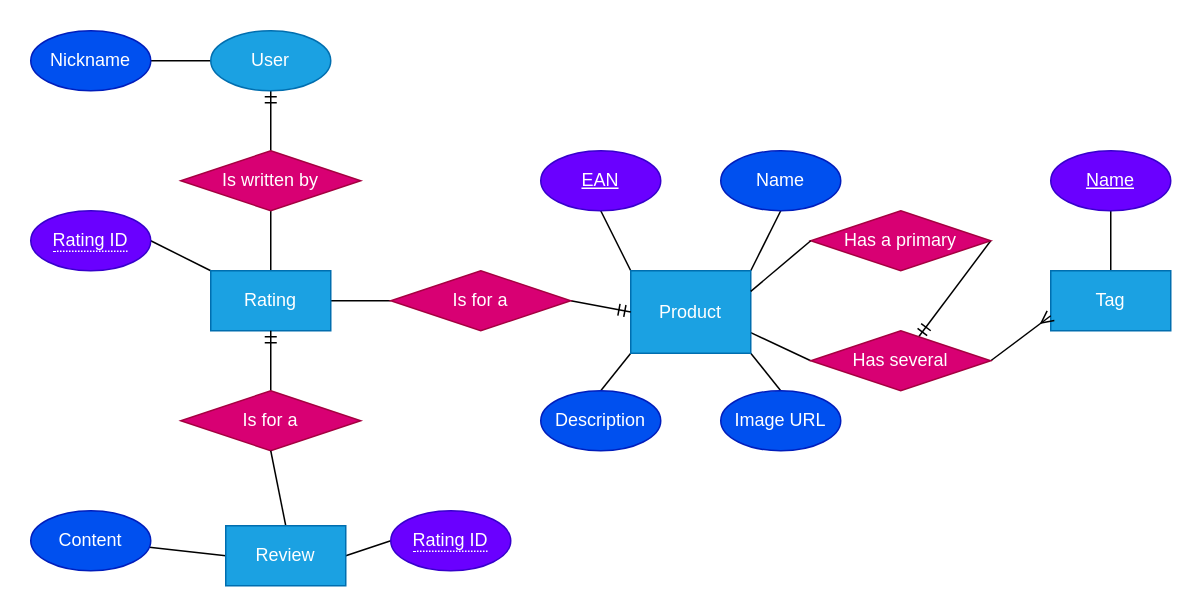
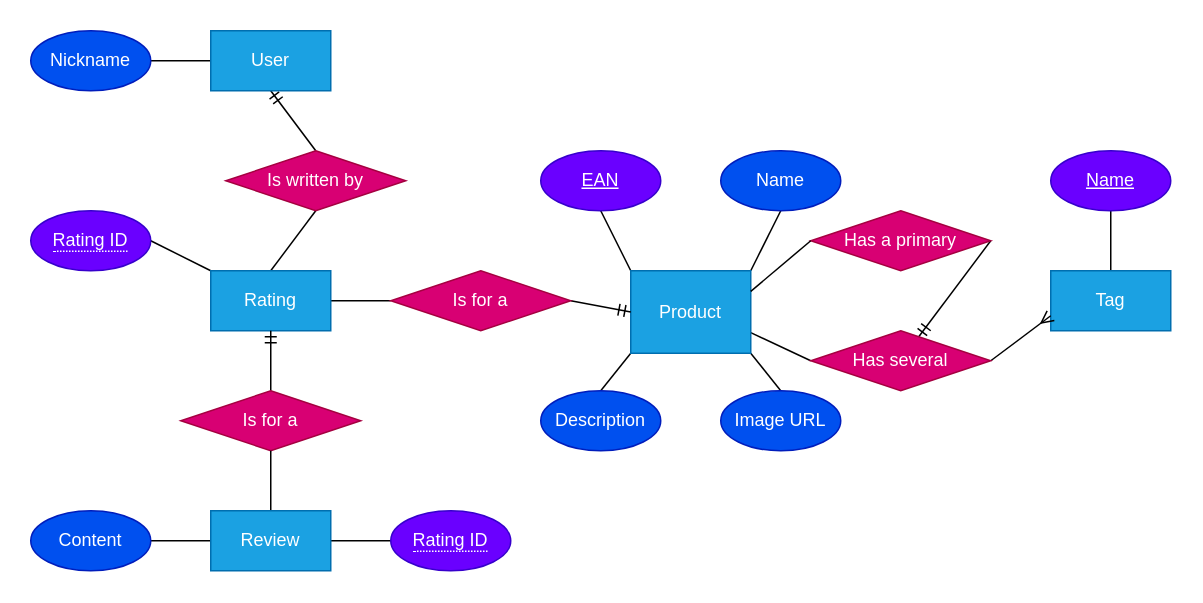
(271, 61) -> (271, 61)
(271, 181) -> (316, 181)
(286, 556) -> (271, 541)
